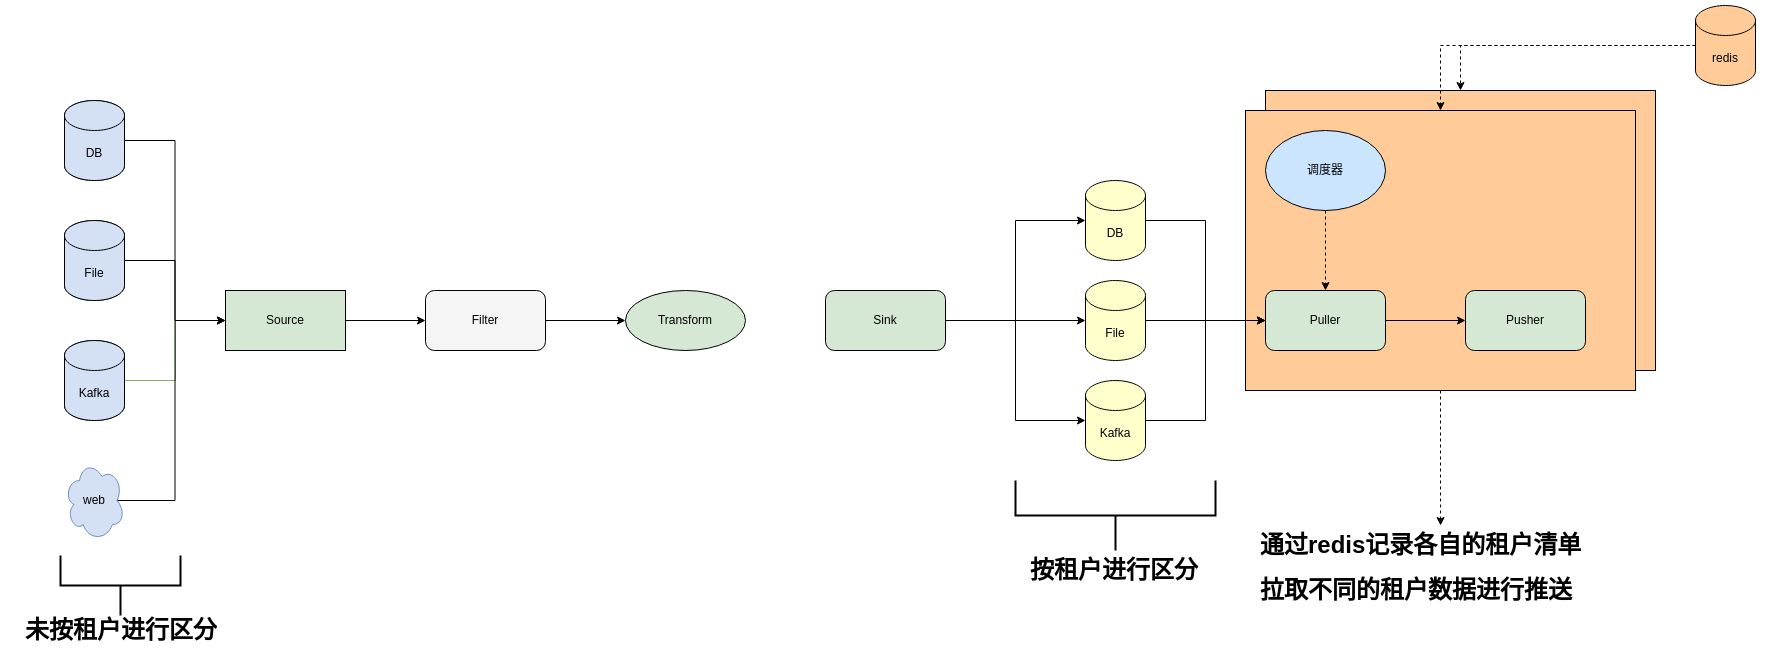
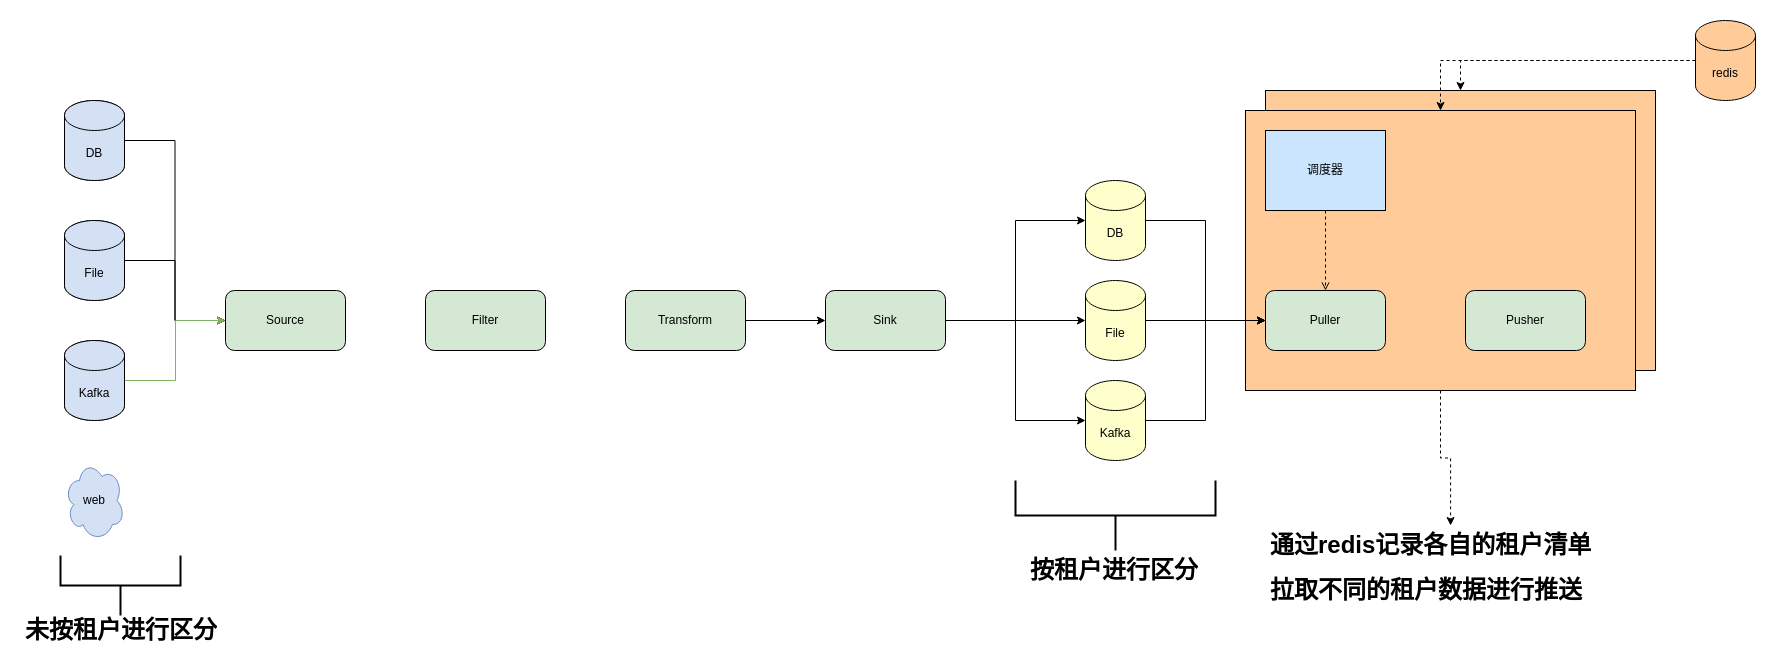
(1726, 46) -> (1726, 61)
(1326, 171) -> (1326, 171)
(1326, 282) -> (1326, 284)
(286, 321) -> (286, 321)
(382, 321) -> none
(486, 321) -> (486, 321)
(582, 321) -> none
(686, 321) -> (686, 321)
none -> (782, 321)
(1422, 321) -> none
(175, 471) -> none
(1441, 573) -> (1451, 573)
